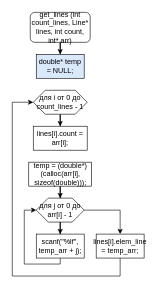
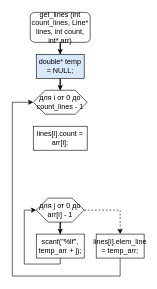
none -> (60, 86)
(60, 122) -> none
(60, 174) -> none
(60, 194) -> none
(111, 210) -> (111, 210)
